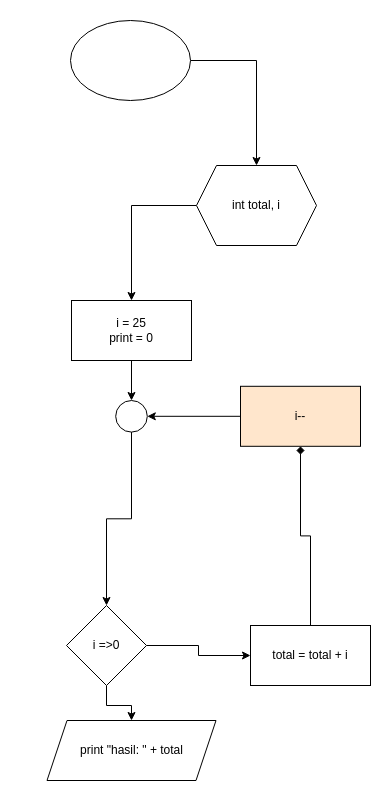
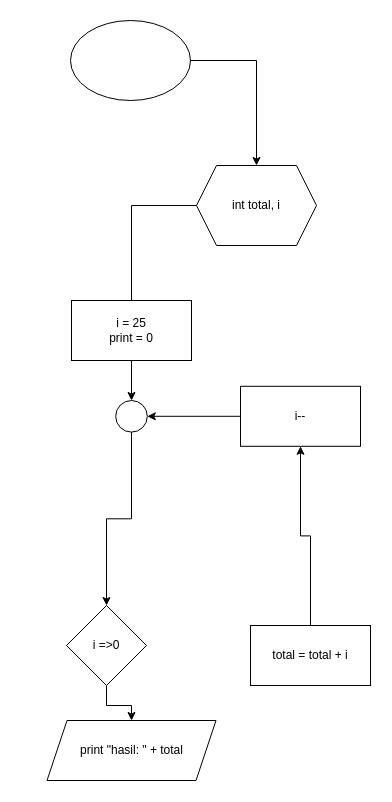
(132, 292) -> (132, 294)
(301, 416) -> (301, 416)
(301, 455) -> (301, 454)
(199, 647) -> none
